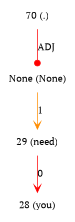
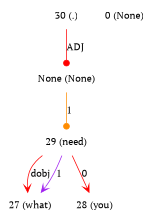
(37, 16) -> (66, 16)
none -> (125, 16)
(37, 107) -> (66, 108)
none -> (30, 206)
